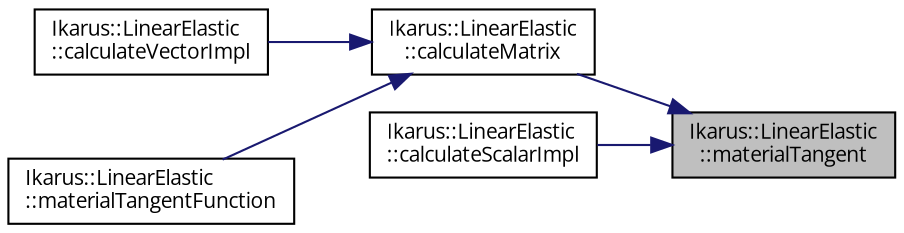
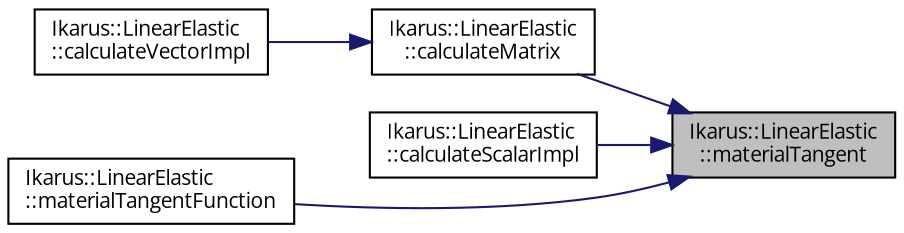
(307, 121) -> (483, 207)
